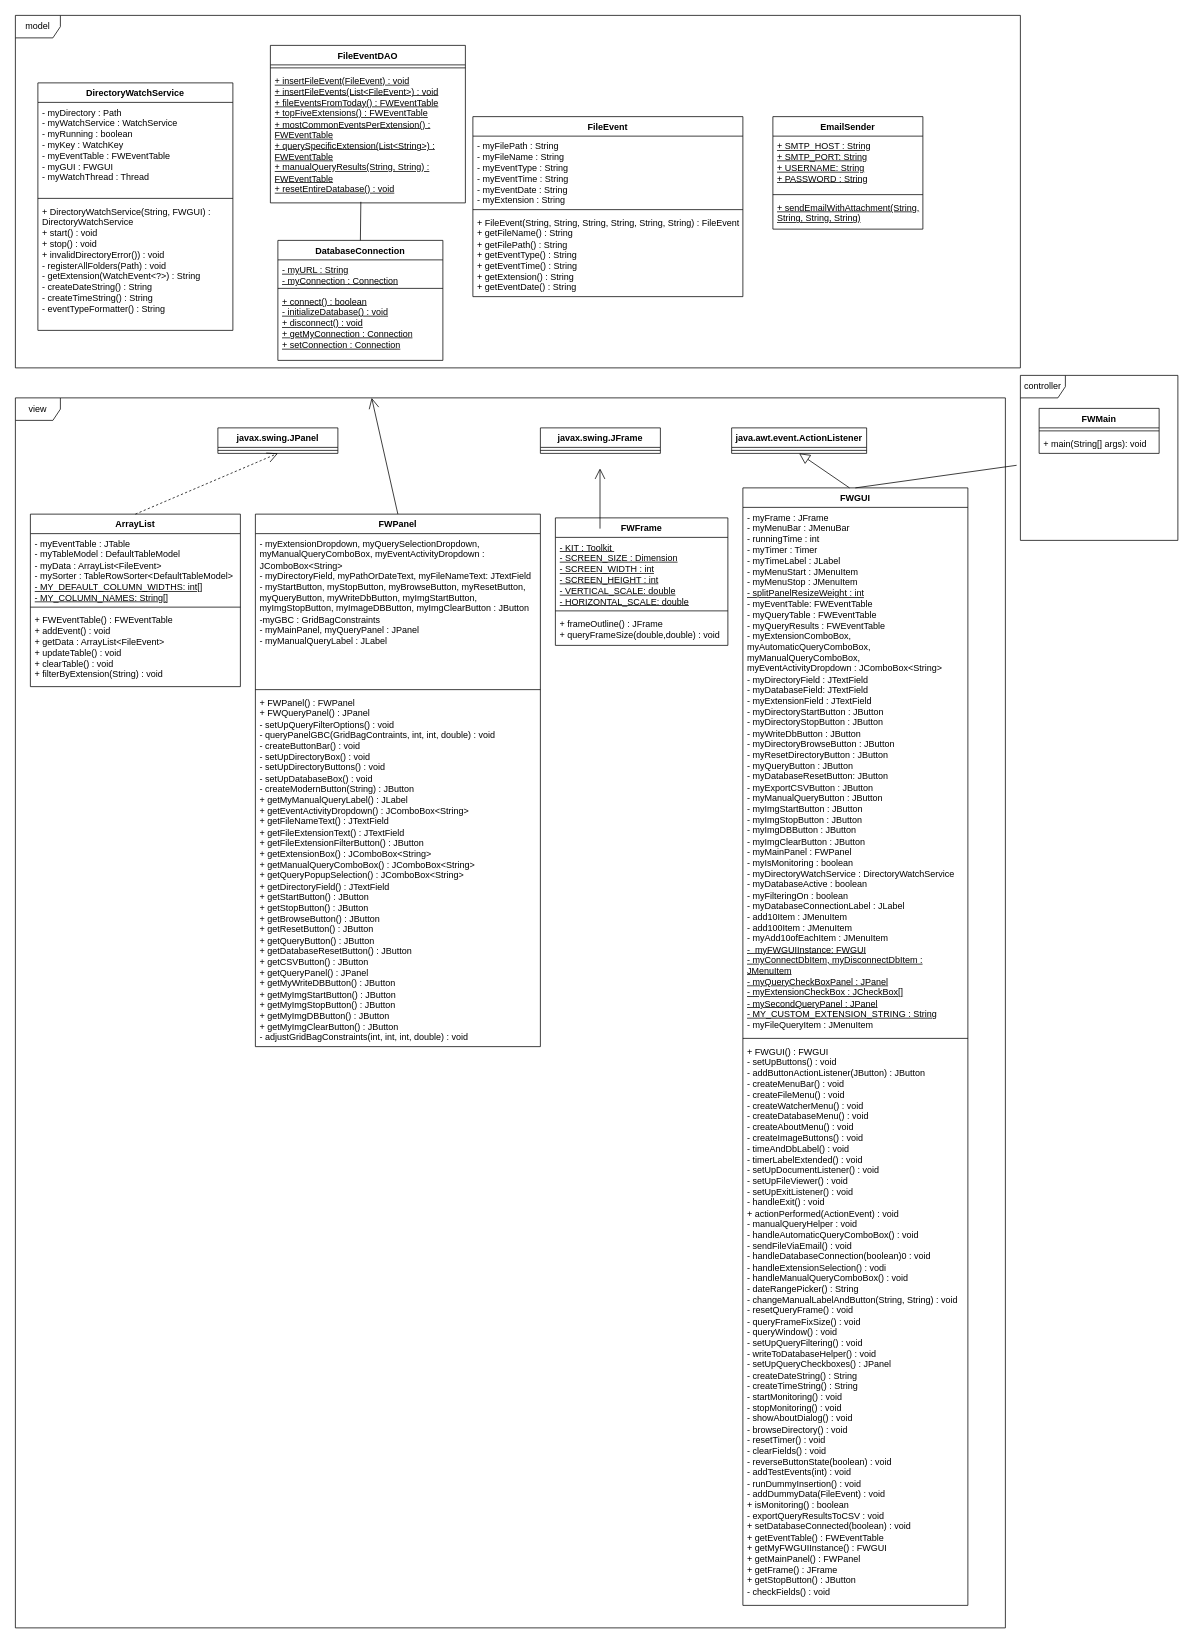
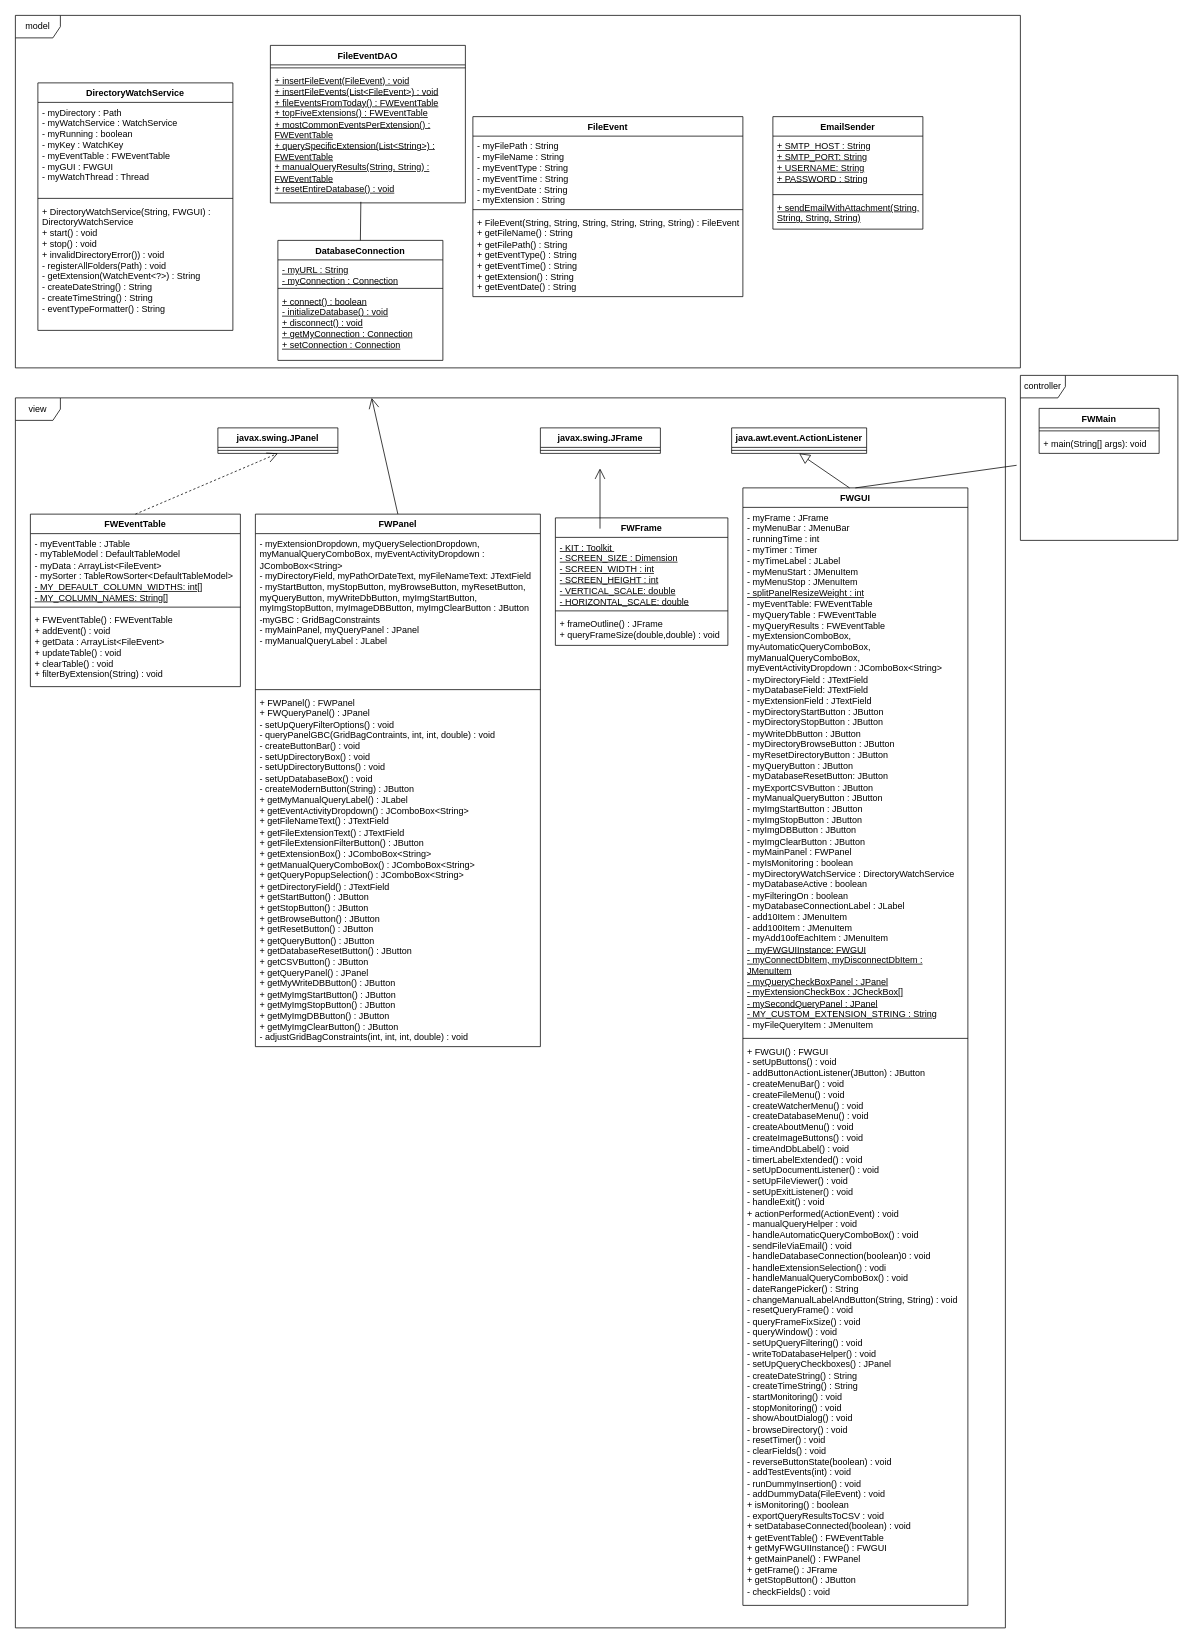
(135, 525) -> (135, 525)
